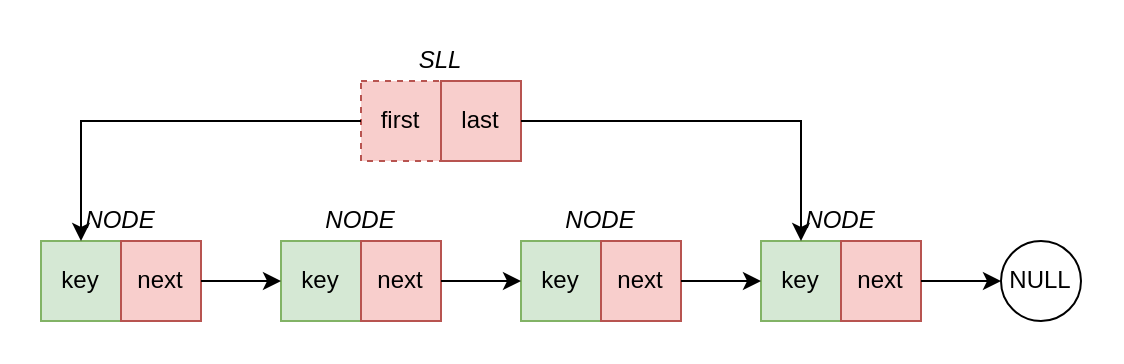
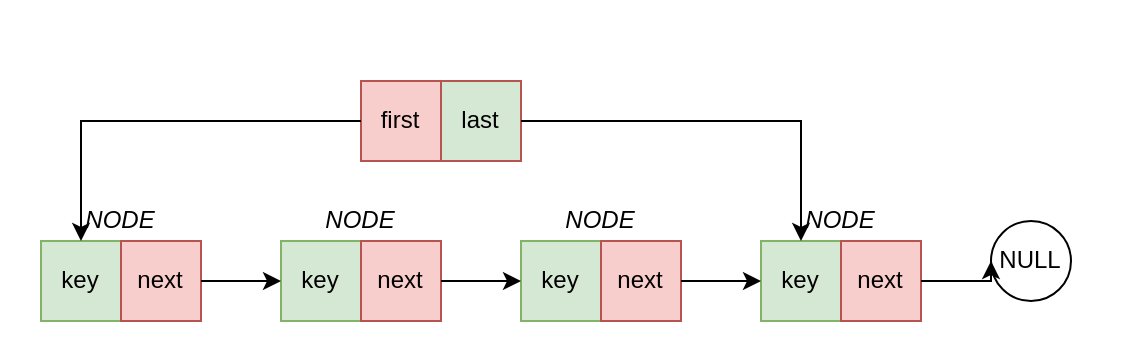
(441, 61) -> none
(401, 121) -> (401, 121)
(481, 121) -> (481, 121)
(1041, 281) -> (1031, 261)
